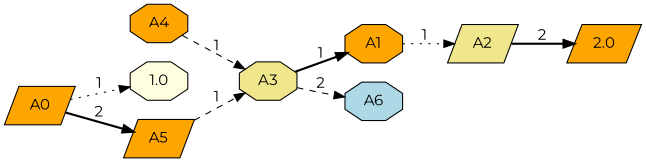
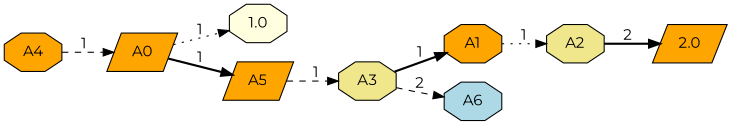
(483, 44) -> (575, 44)
(209, 50) -> (82, 52)
(99, 113) -> (200, 58)
